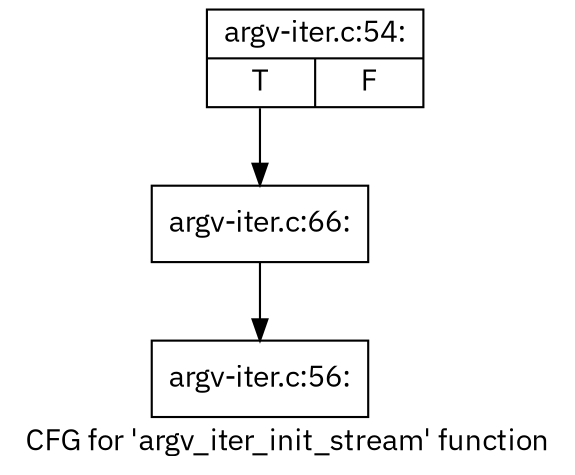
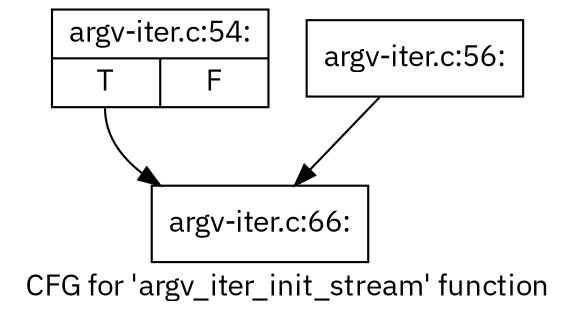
(260, 291) -> (345, 133)
